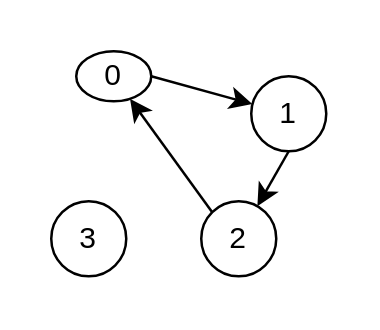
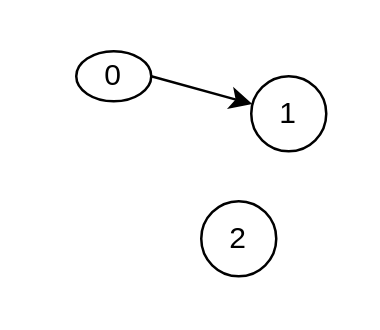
(176, 162) -> none
(277, 171) -> none
(89, 239) -> none
